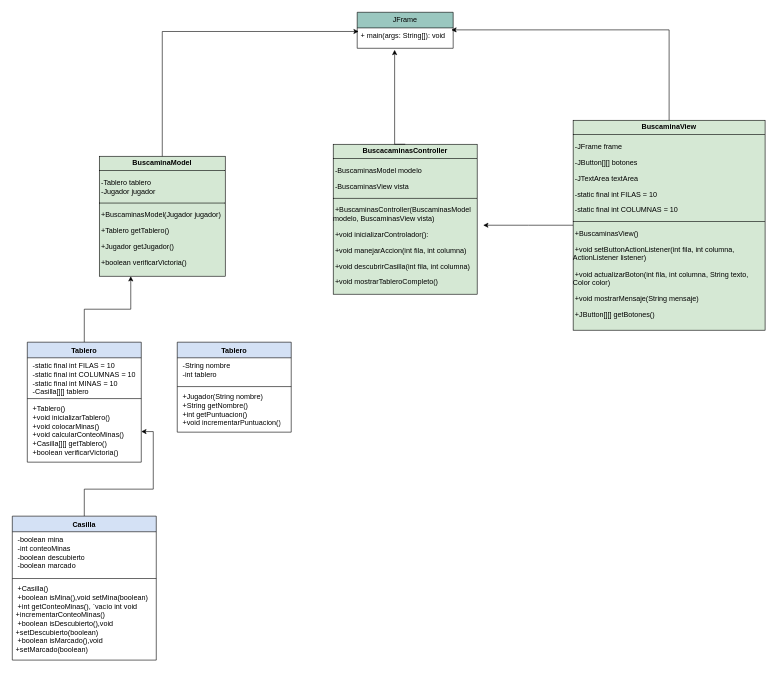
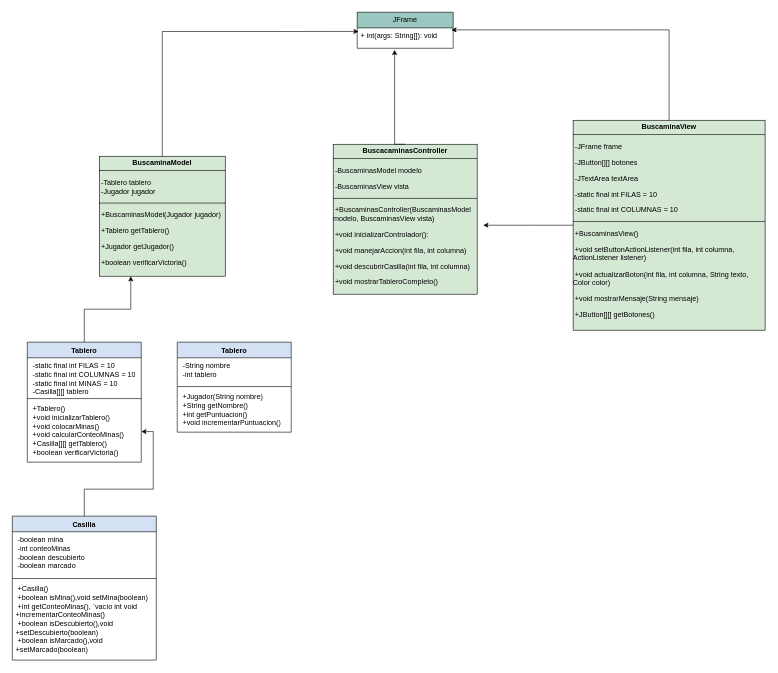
(406, 41) -> (406, 41)
